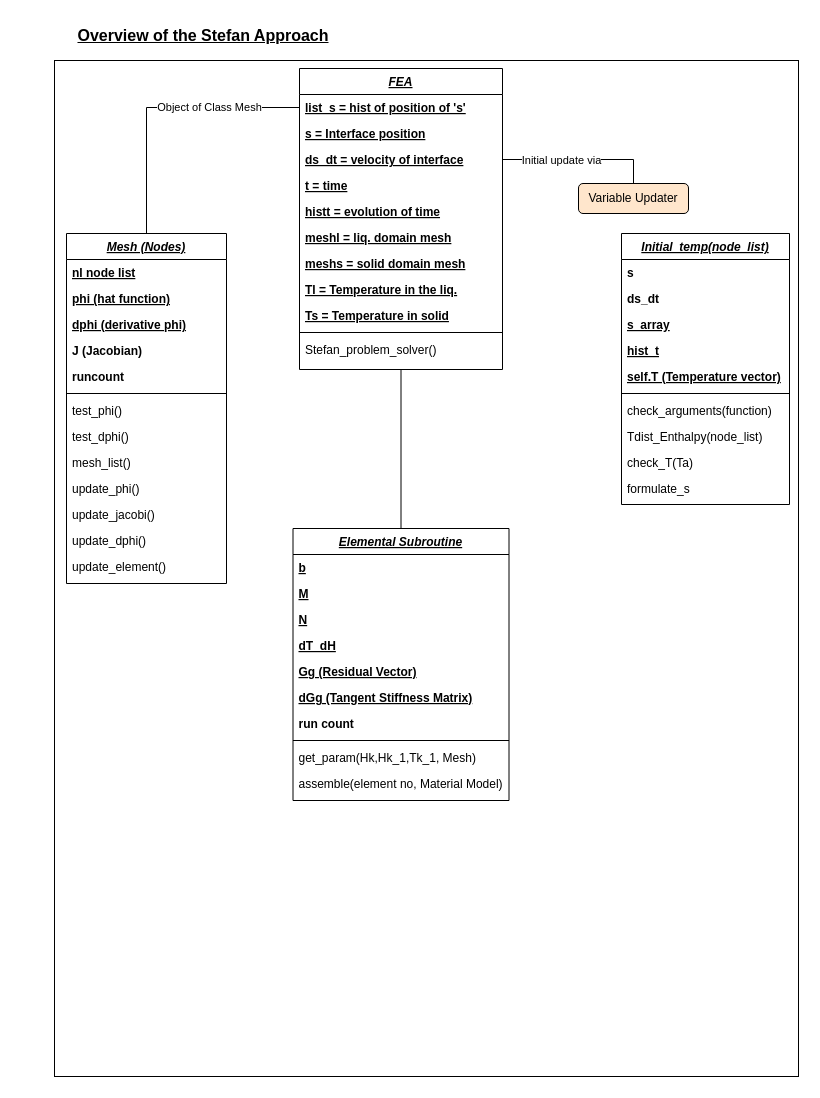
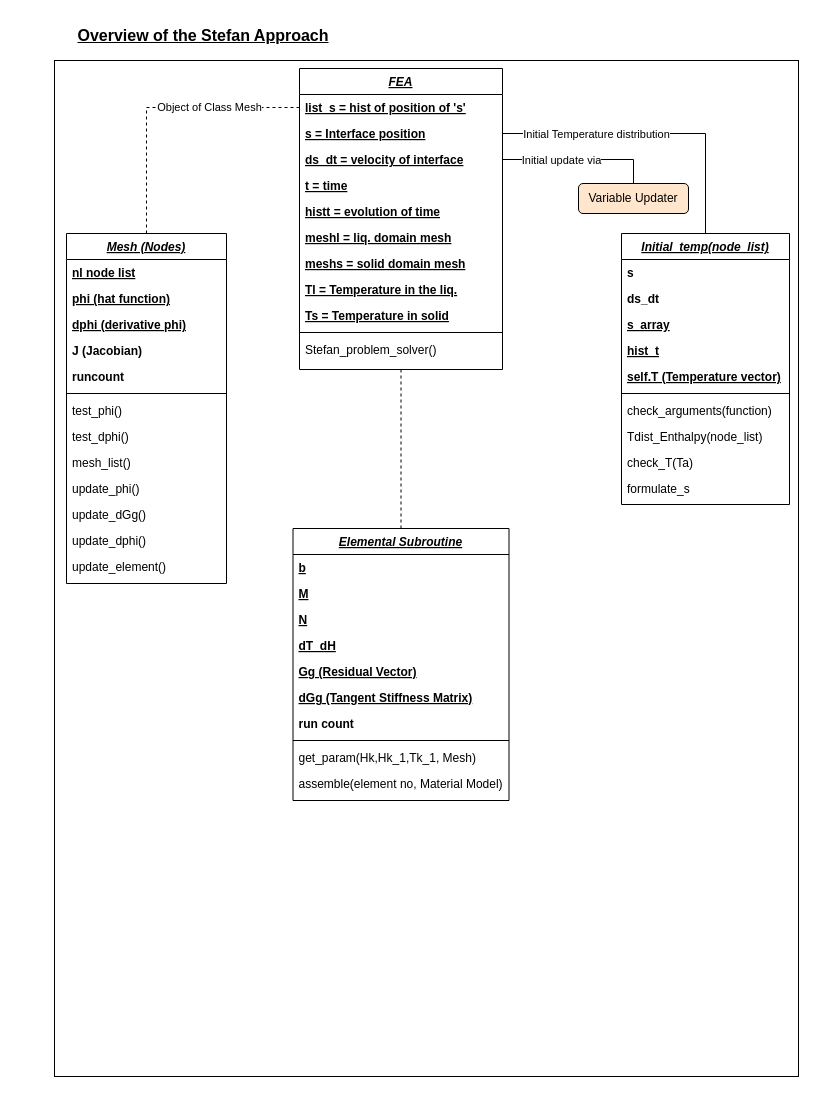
none -> (655, 134)
(147, 164) -> (147, 164)
(401, 449) -> (401, 449)
(121, 515) -> (112, 515)
